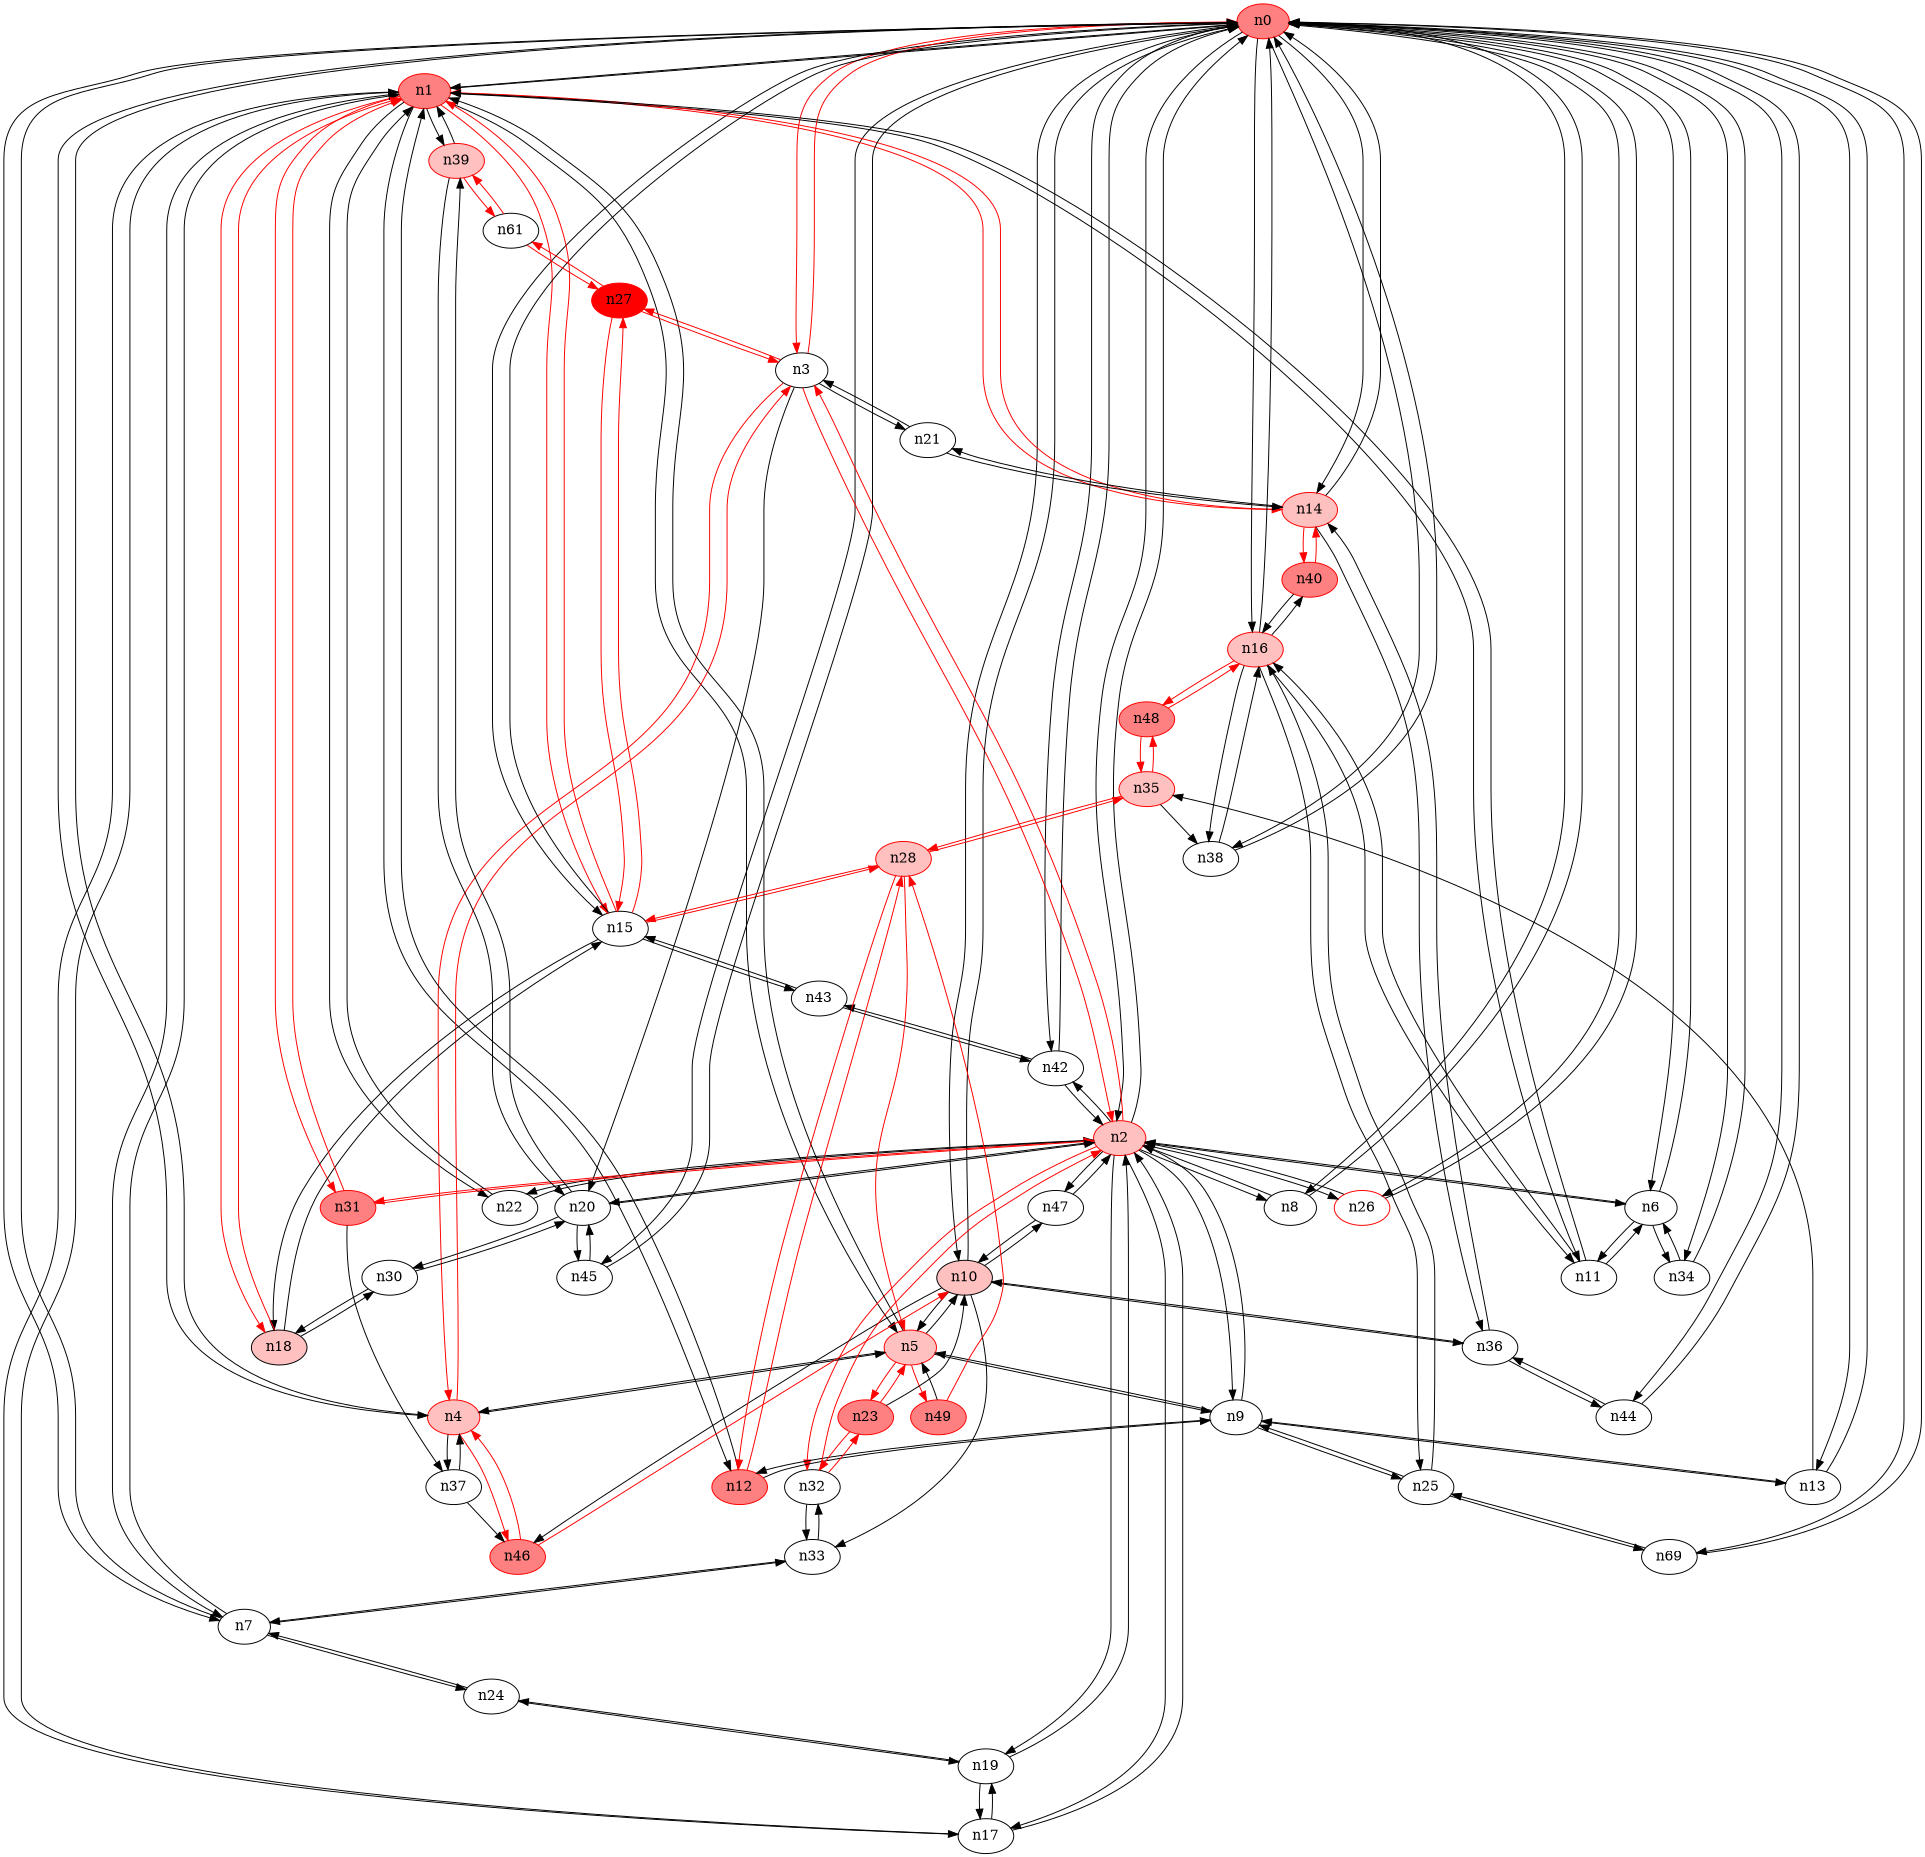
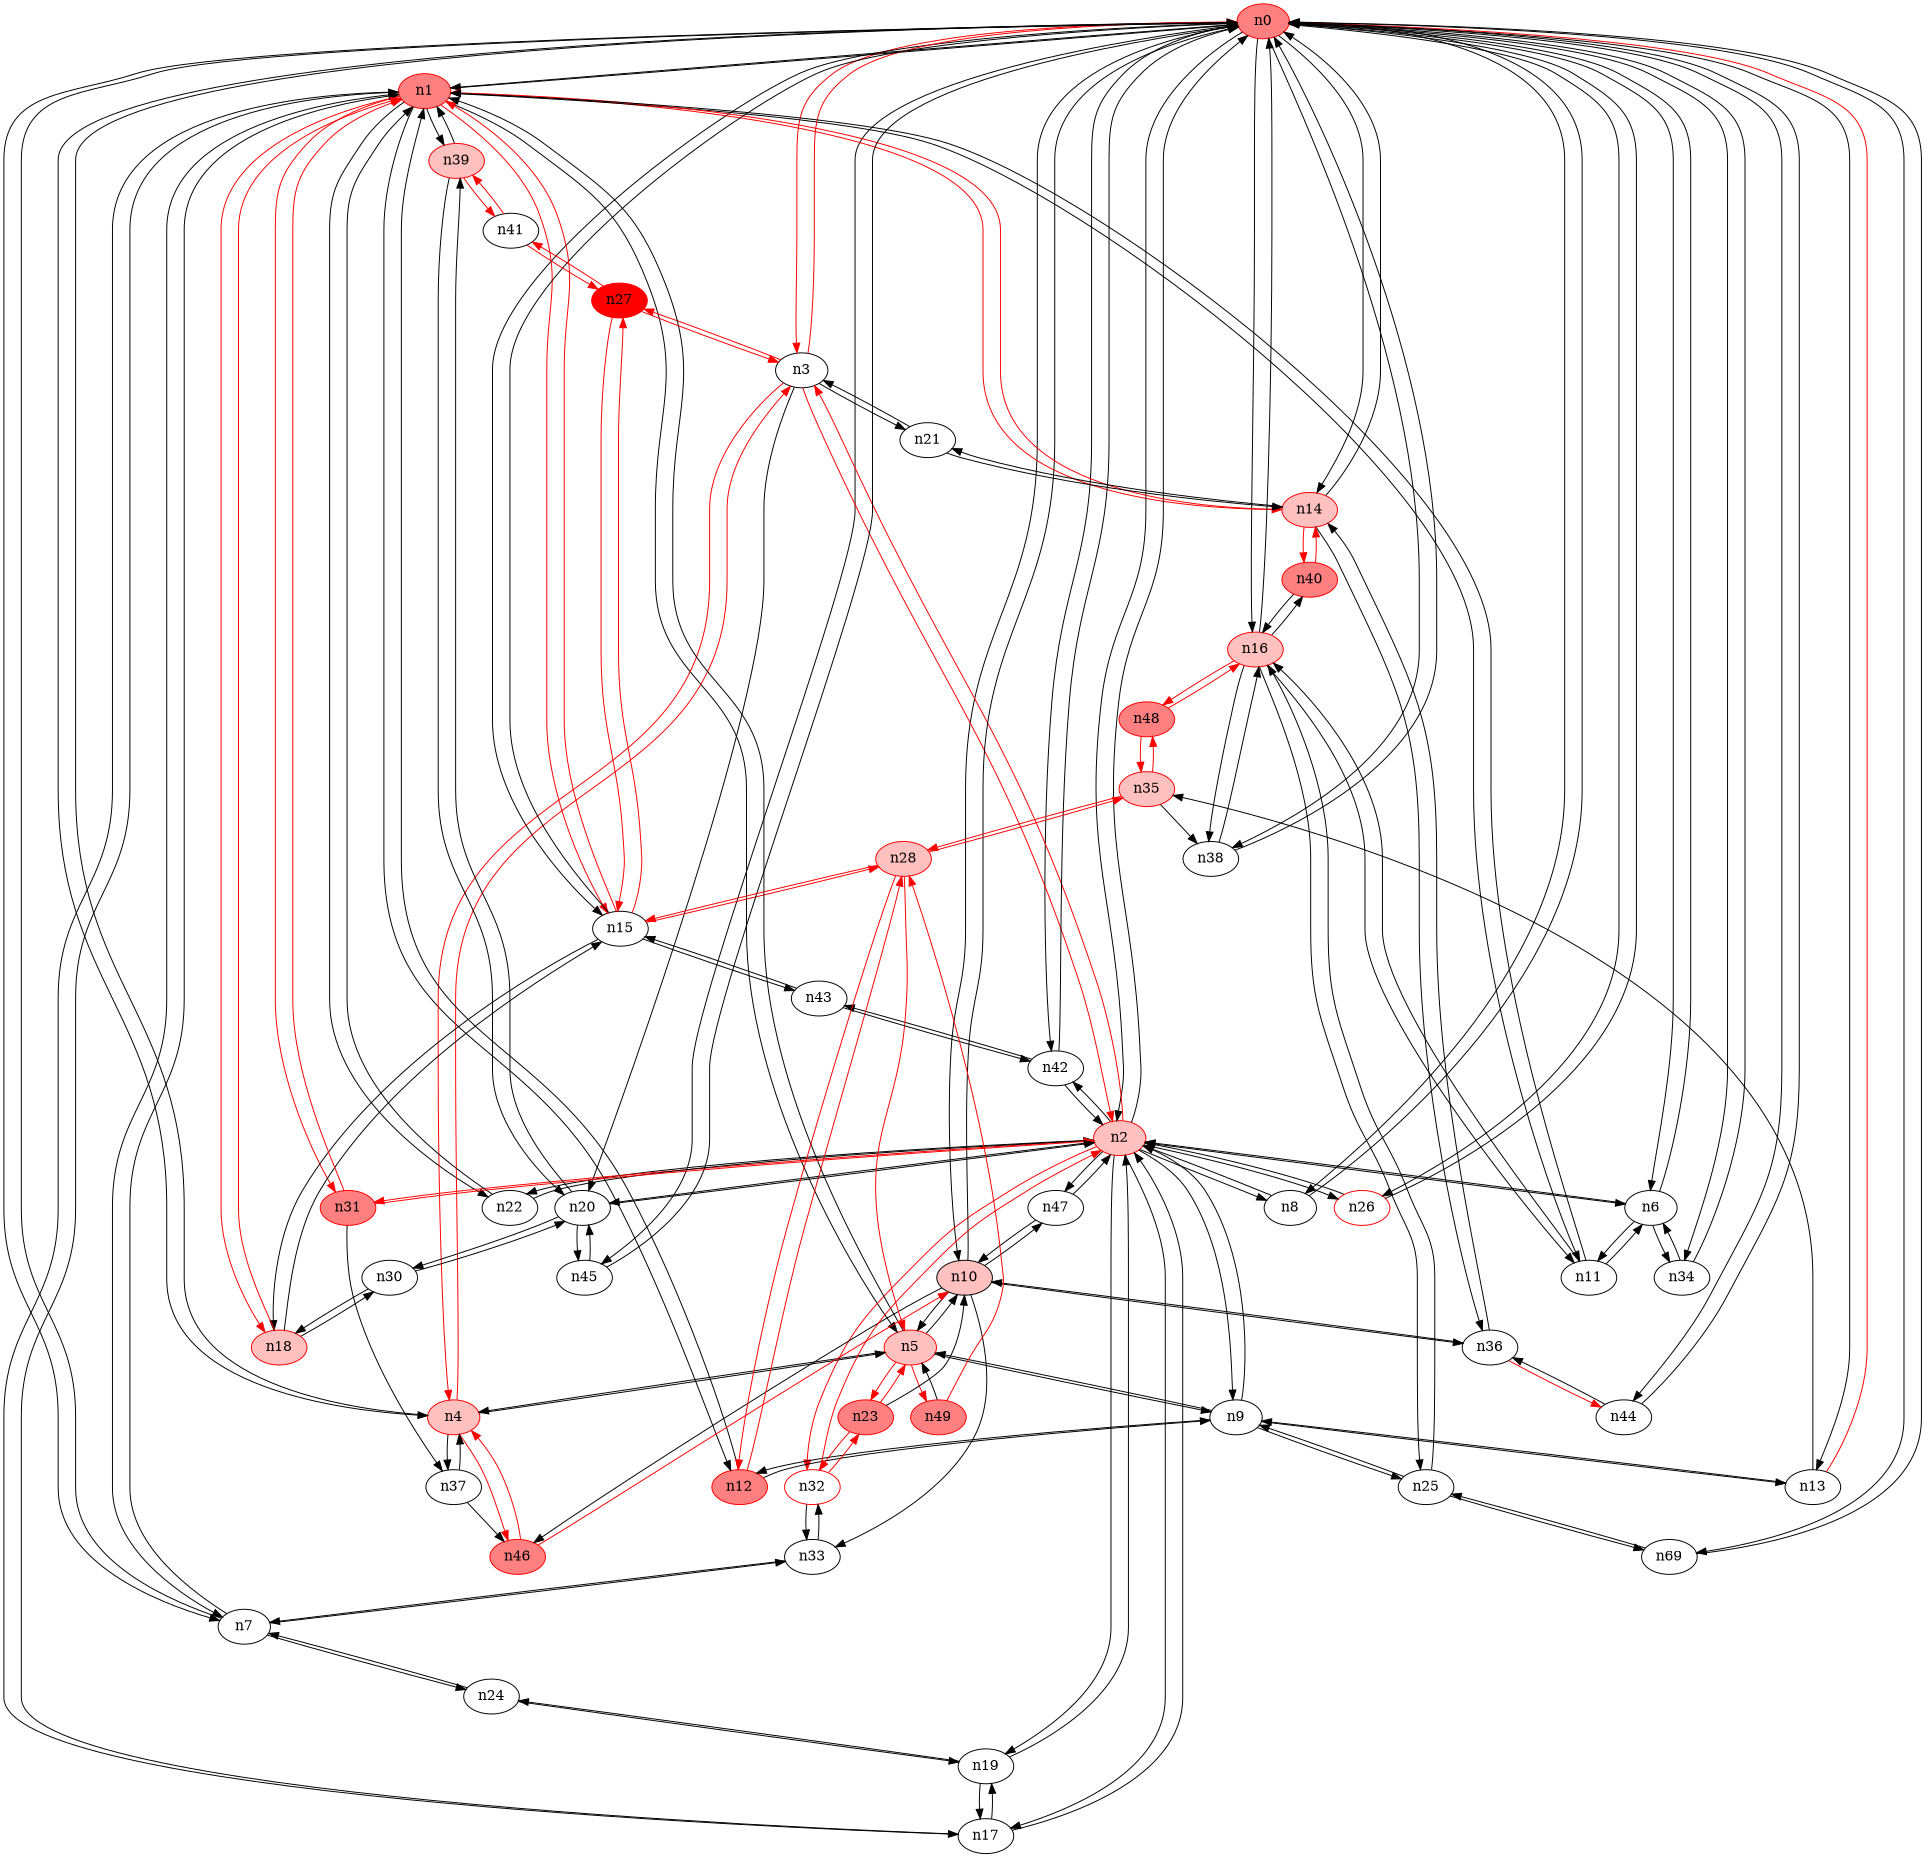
(511, 231) -> (511, 231)
(1867, 512) -> (1867, 512)
(279, 1348) -> (279, 1348)
(1550, 1382) -> (1550, 1382)
(812, 1487) -> (812, 1487)
